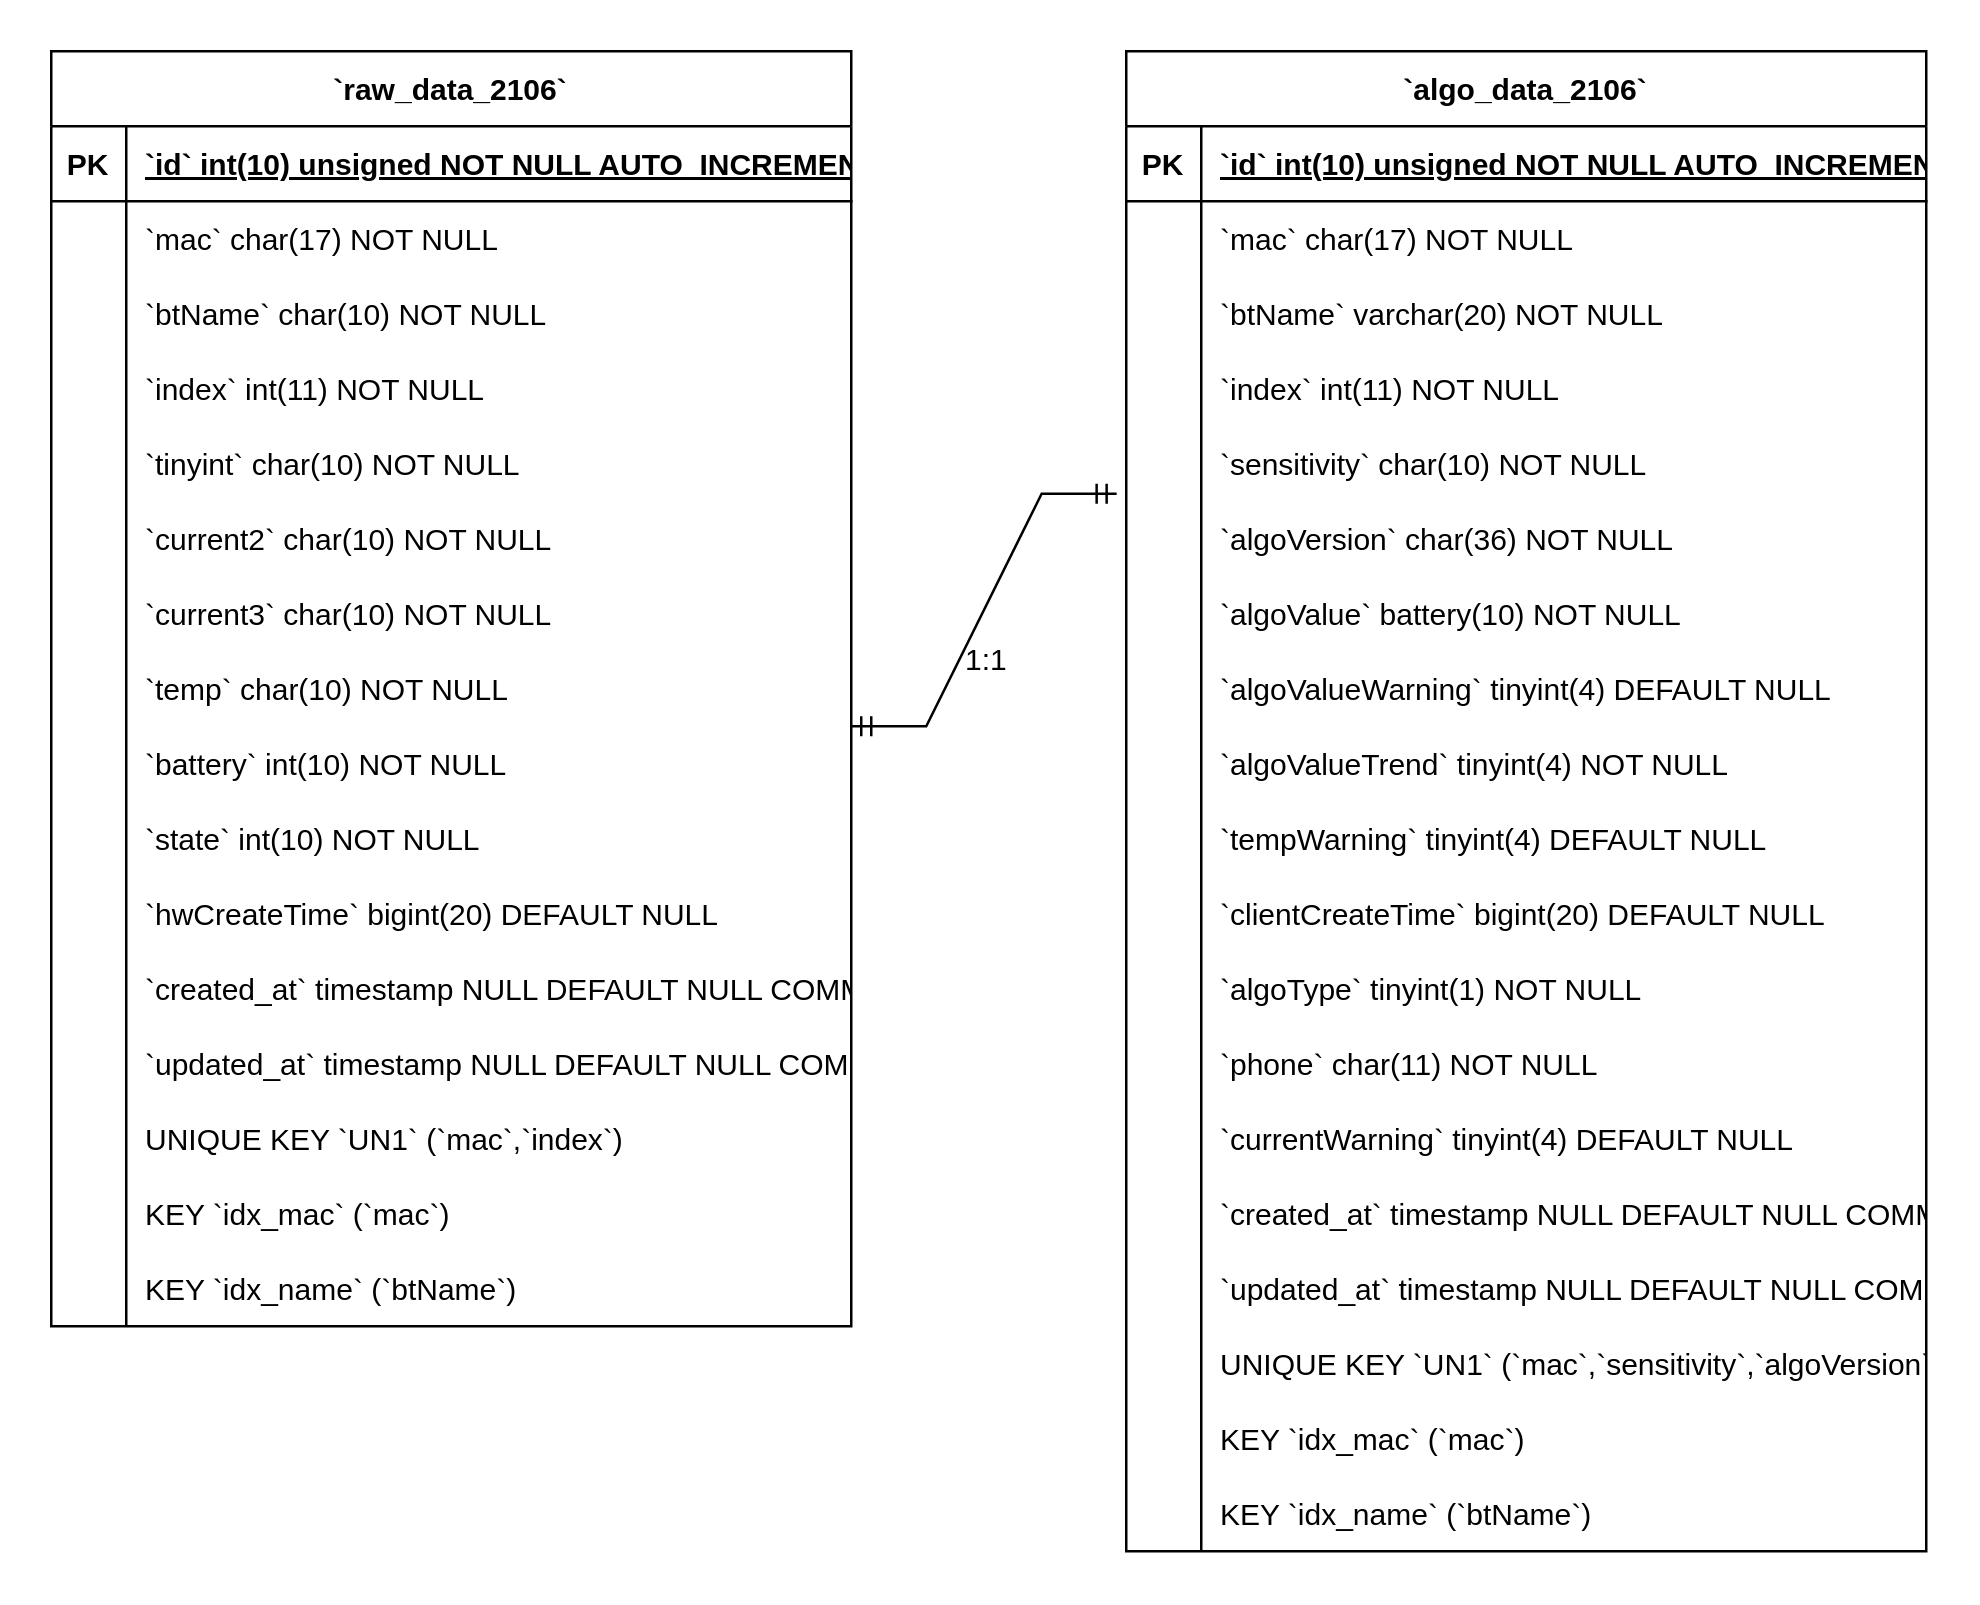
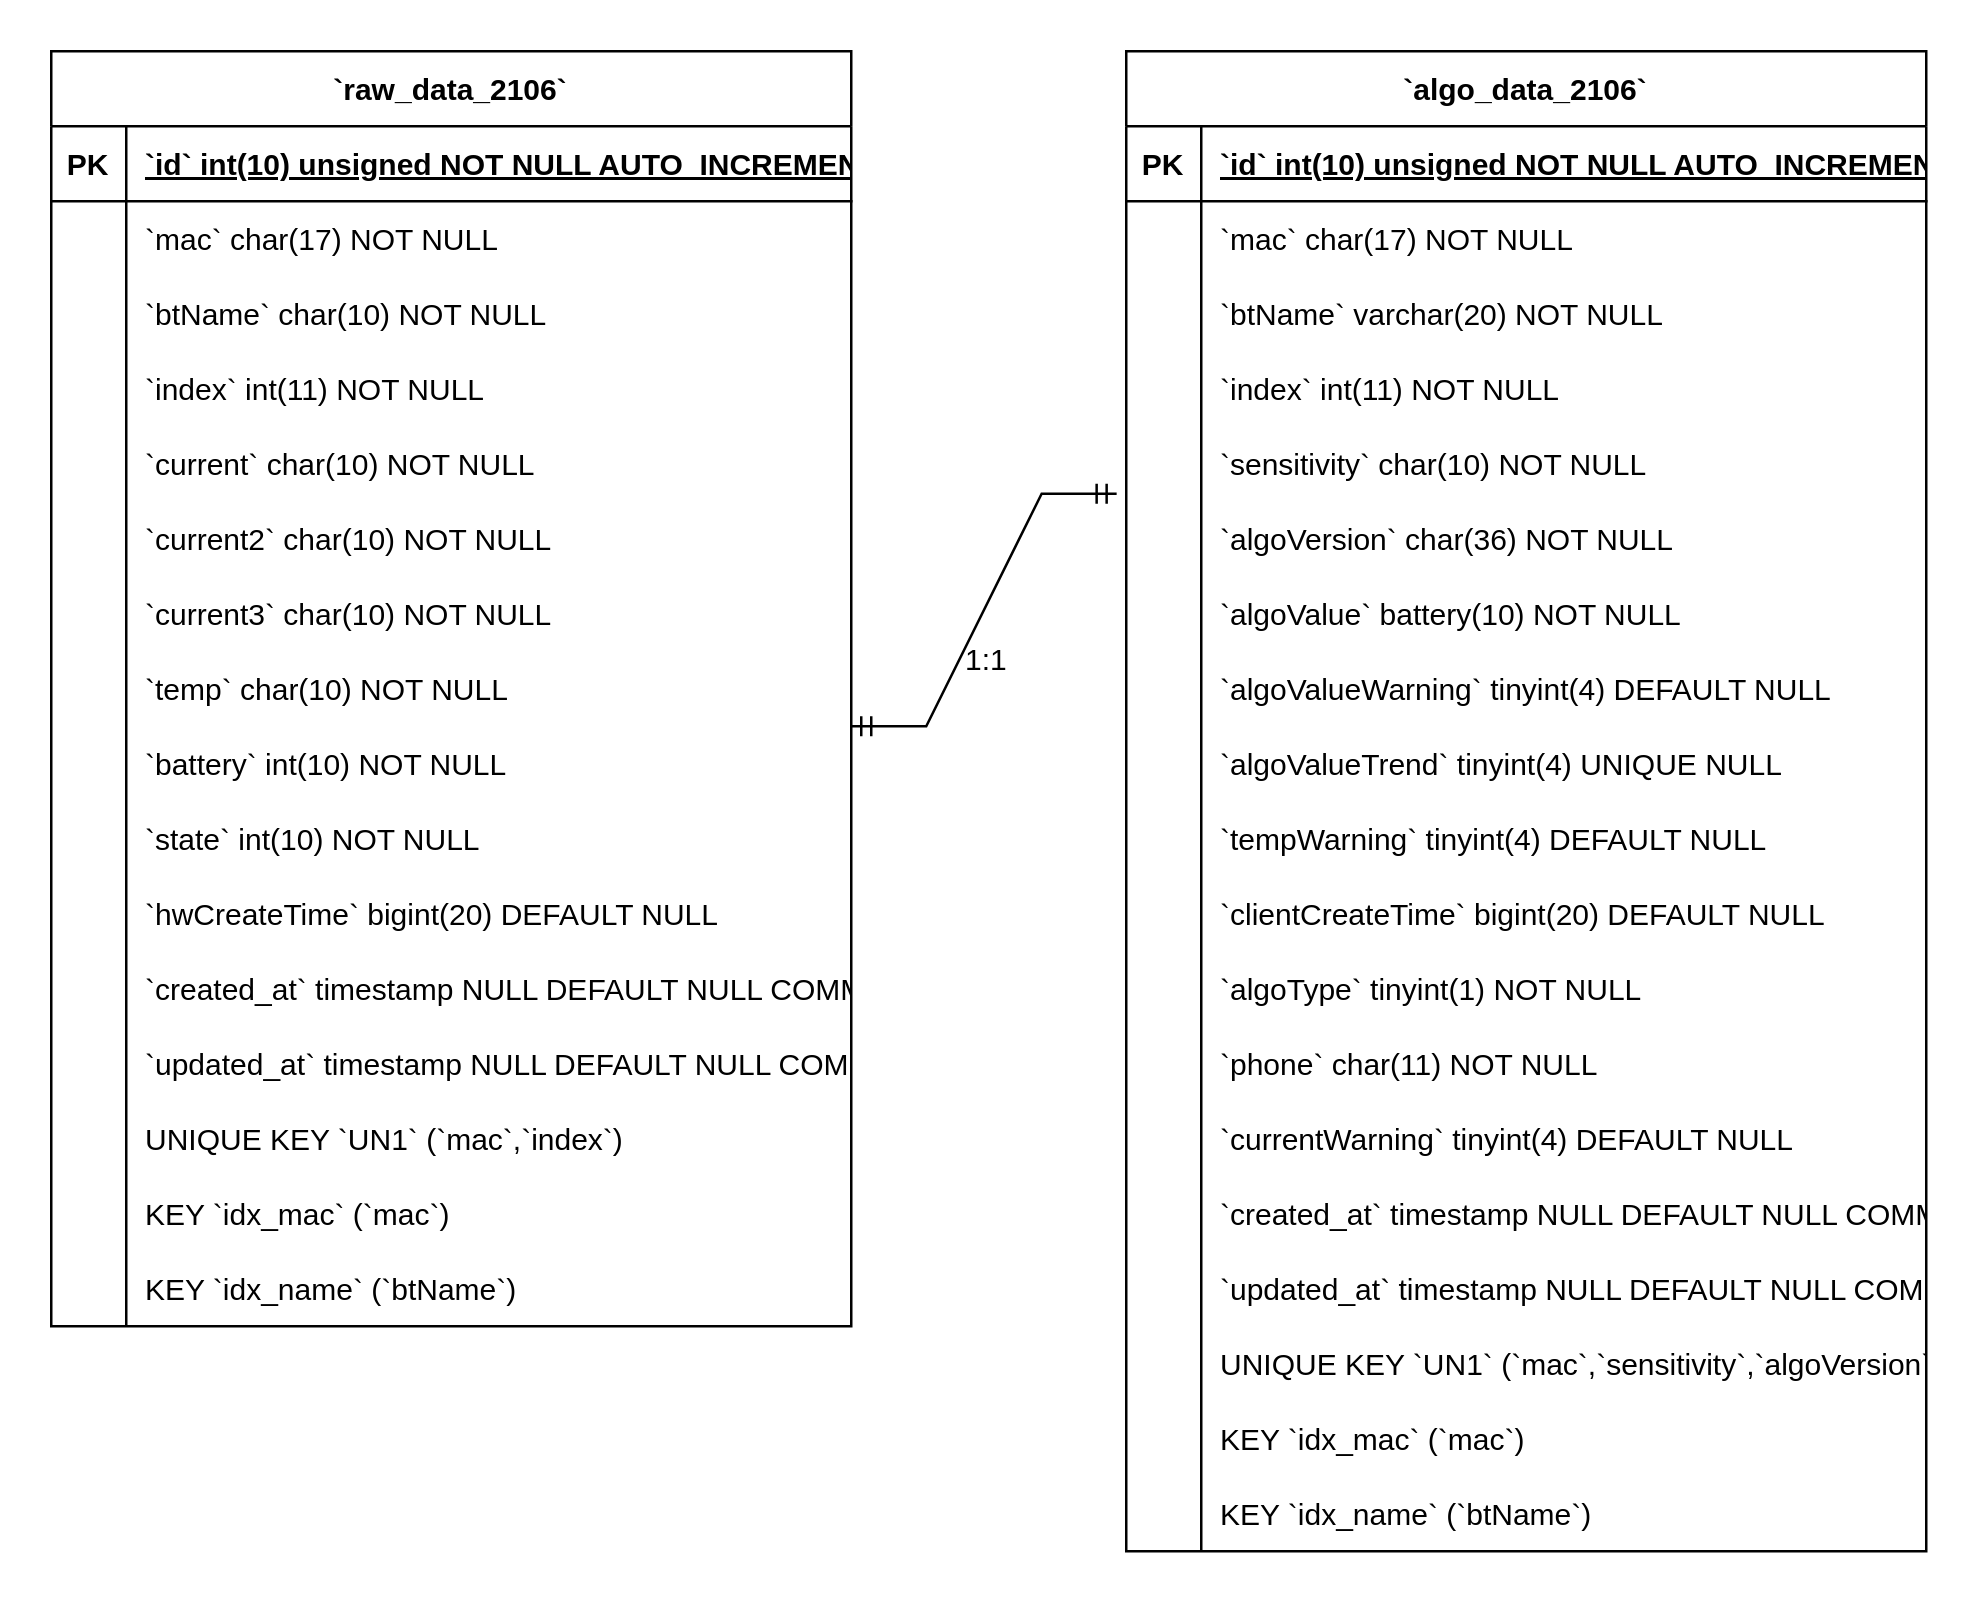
(352, 465) -> (360, 465)
(1495, 765) -> (1520, 765)
